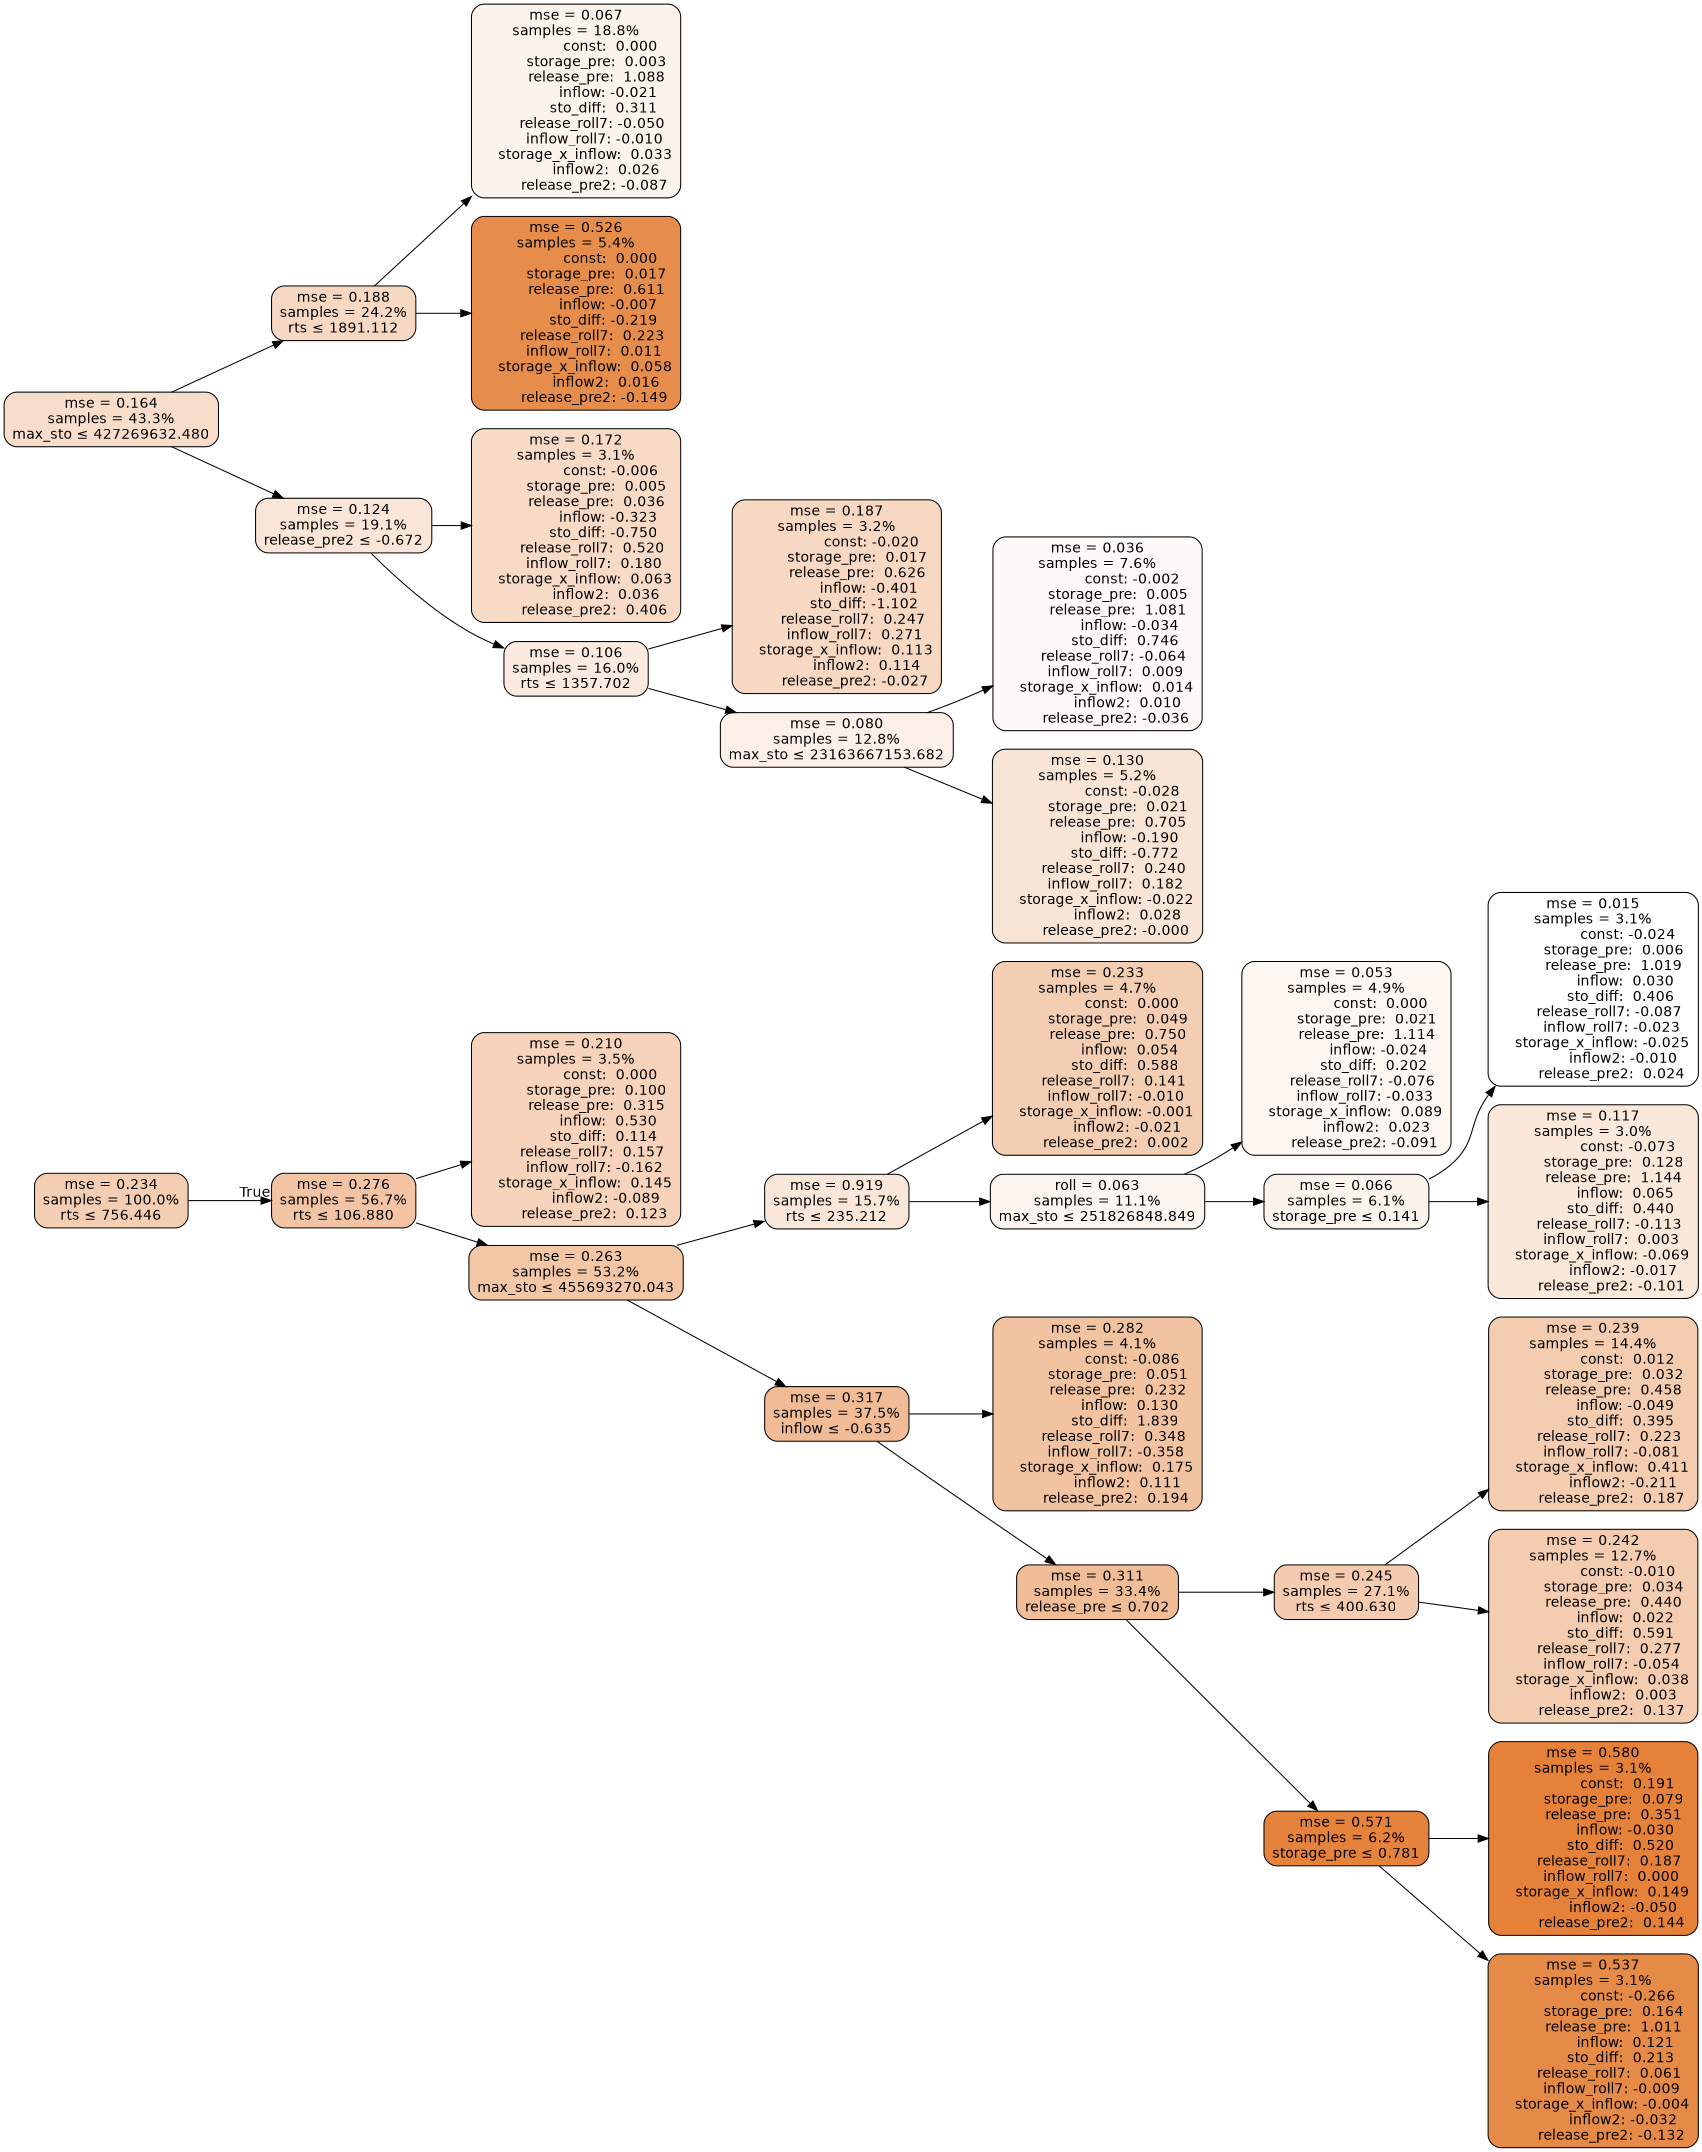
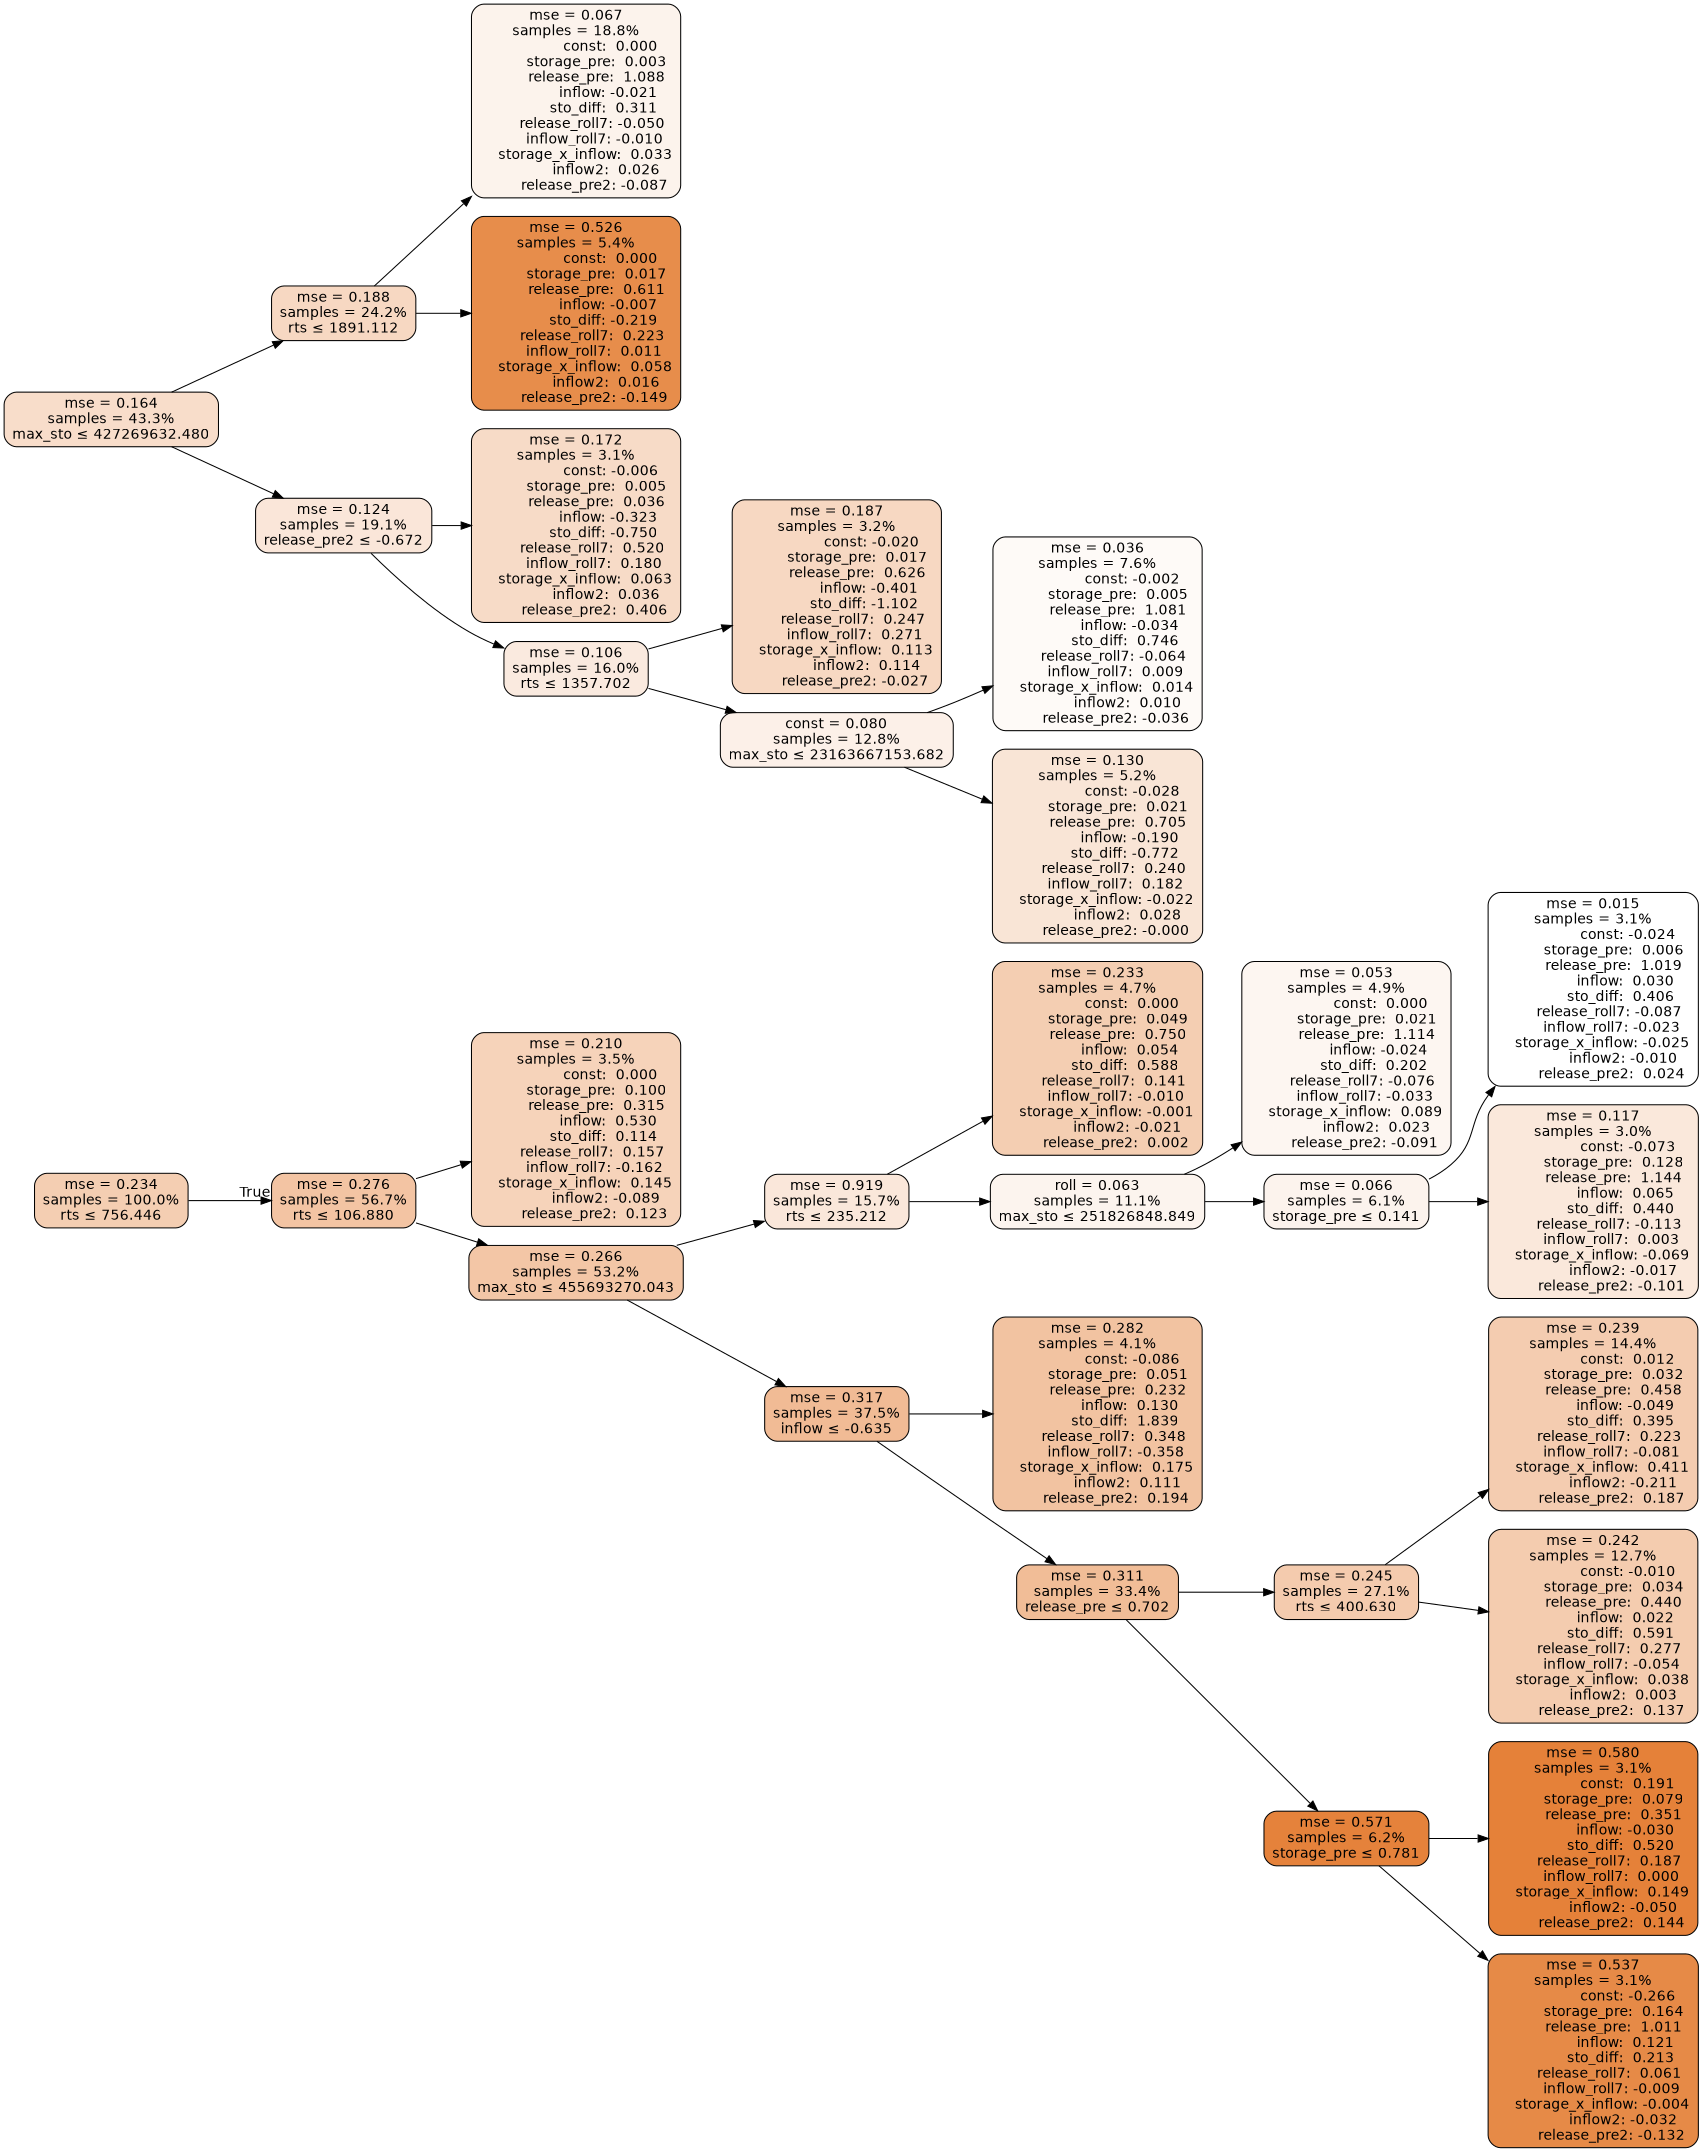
(837, 740) -> (837, 740)
(576, 1273) -> (576, 1273)
